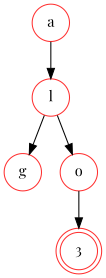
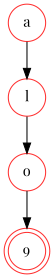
(23, 172) -> none
(79, 251) -> (27, 251)
